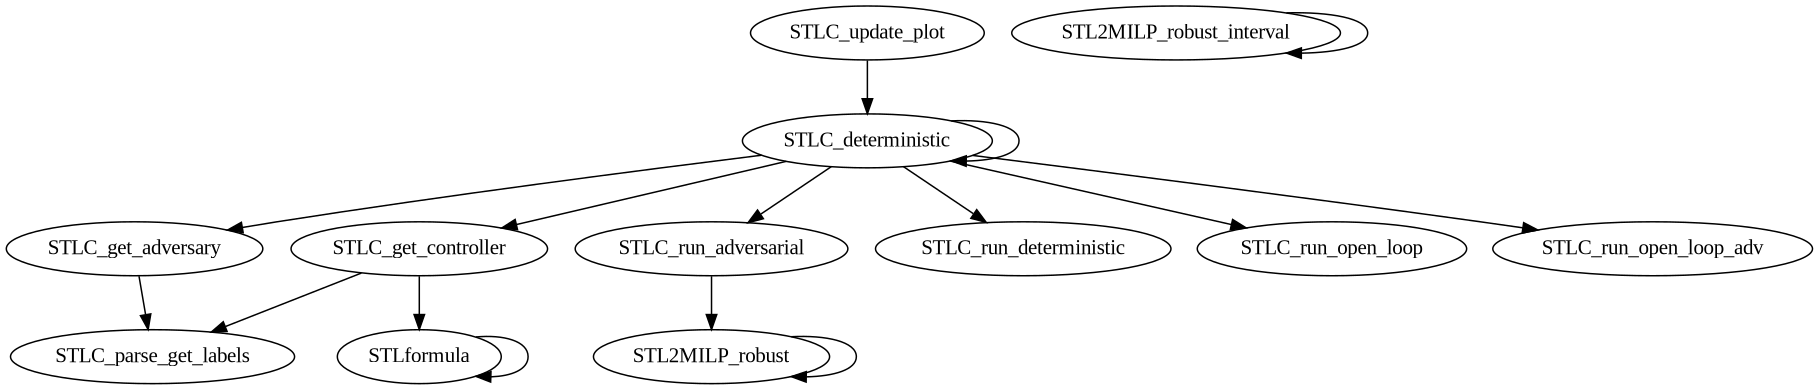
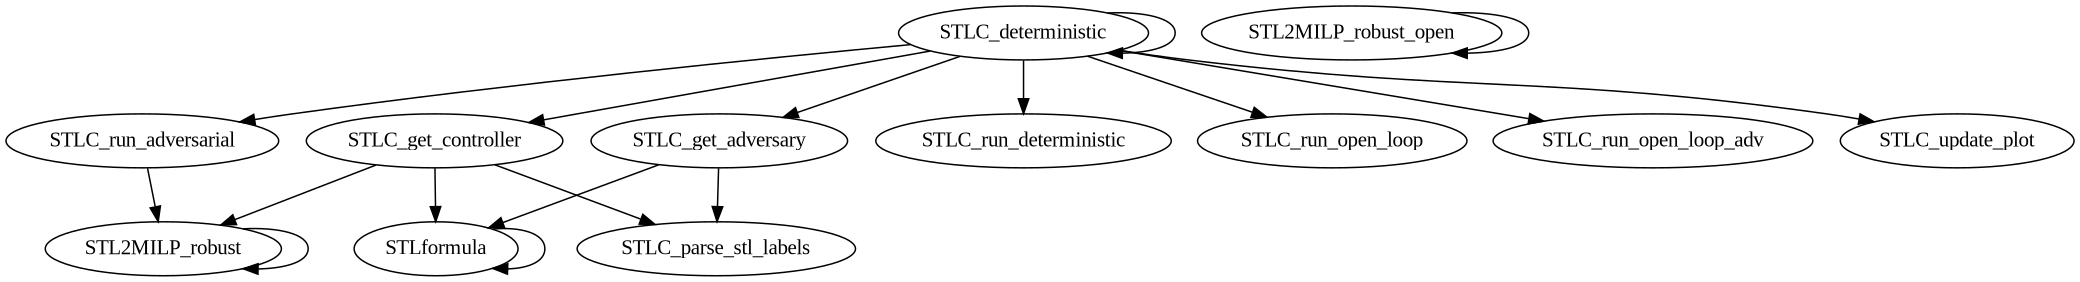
(1176, 33) -> (1352, 33)
(867, 80) -> (1489, 84)
none -> (592, 189)
none -> (305, 192)
(153, 357) -> (716, 249)
